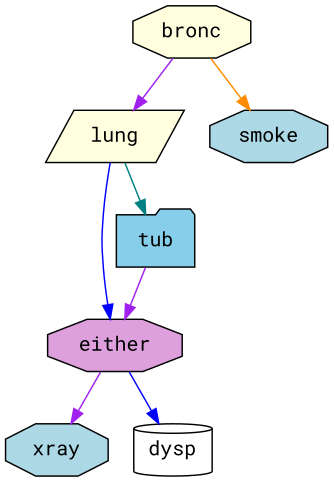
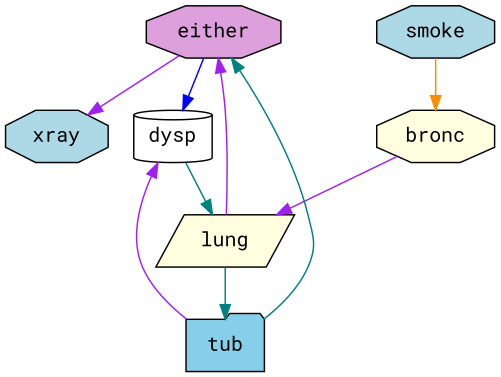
(226, 78) -> (436, 77)
none -> (196, 182)
(102, 234) -> (227, 143)
none -> (139, 255)
(138, 286) -> (301, 190)
